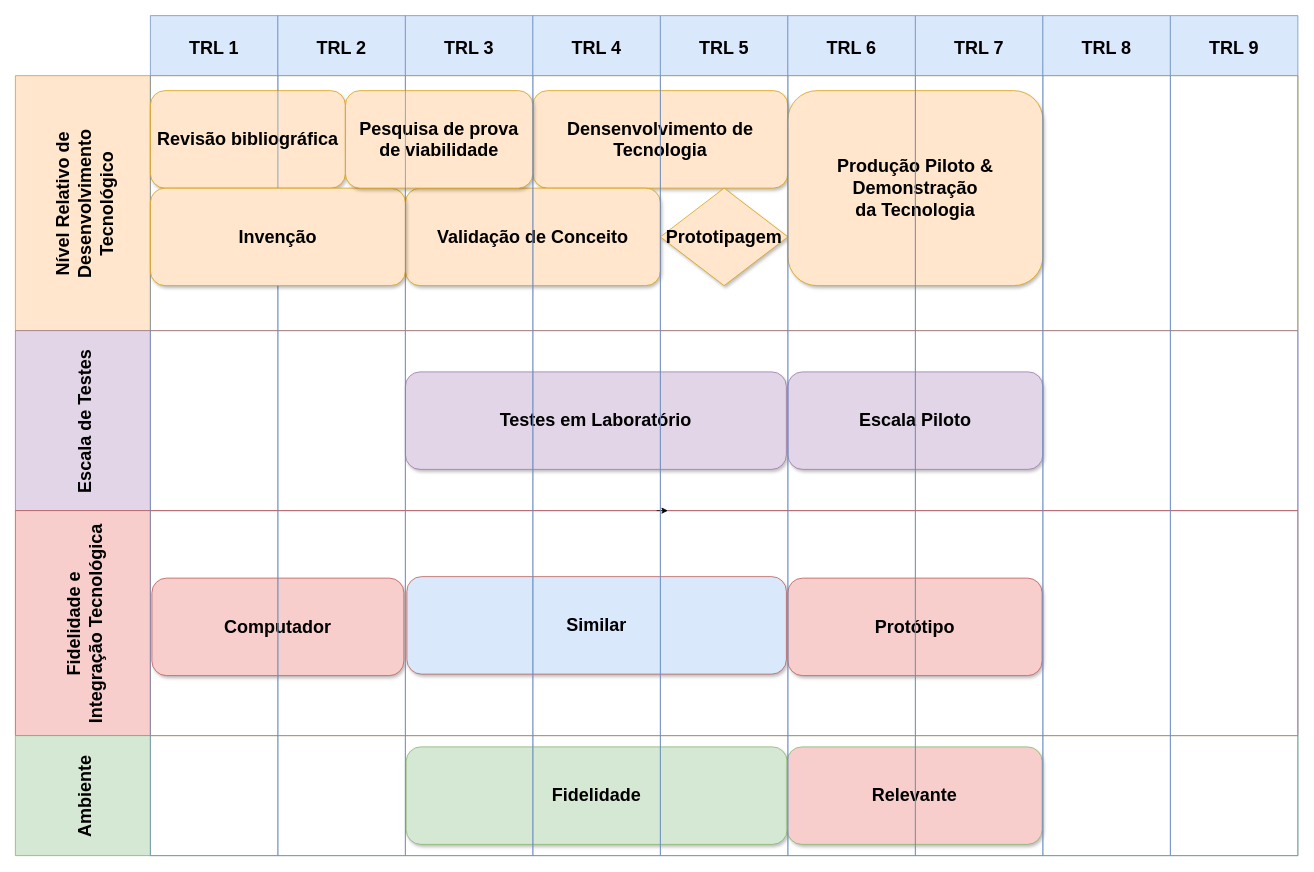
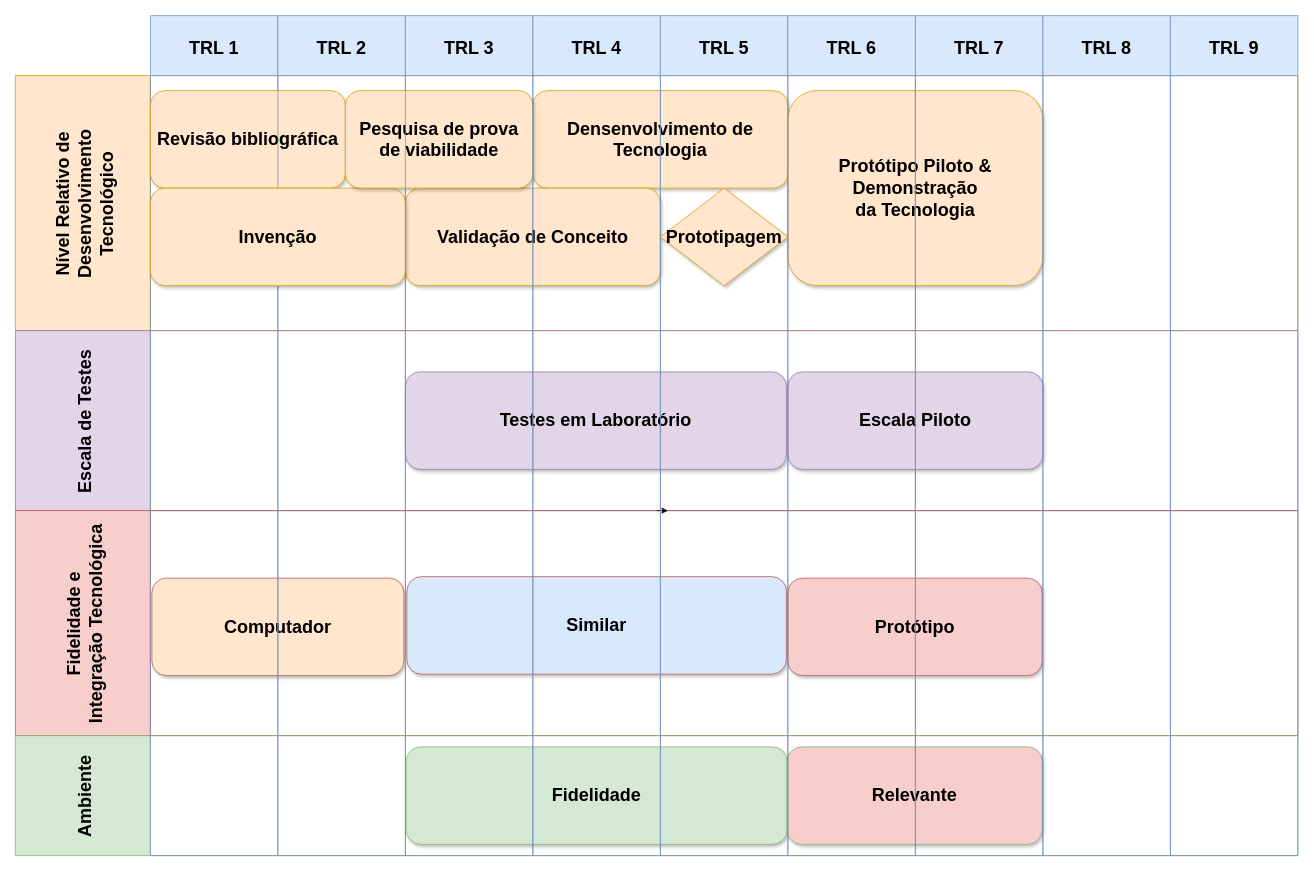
(915, 188) -> (915, 188)
(278, 627) -> (278, 627)
